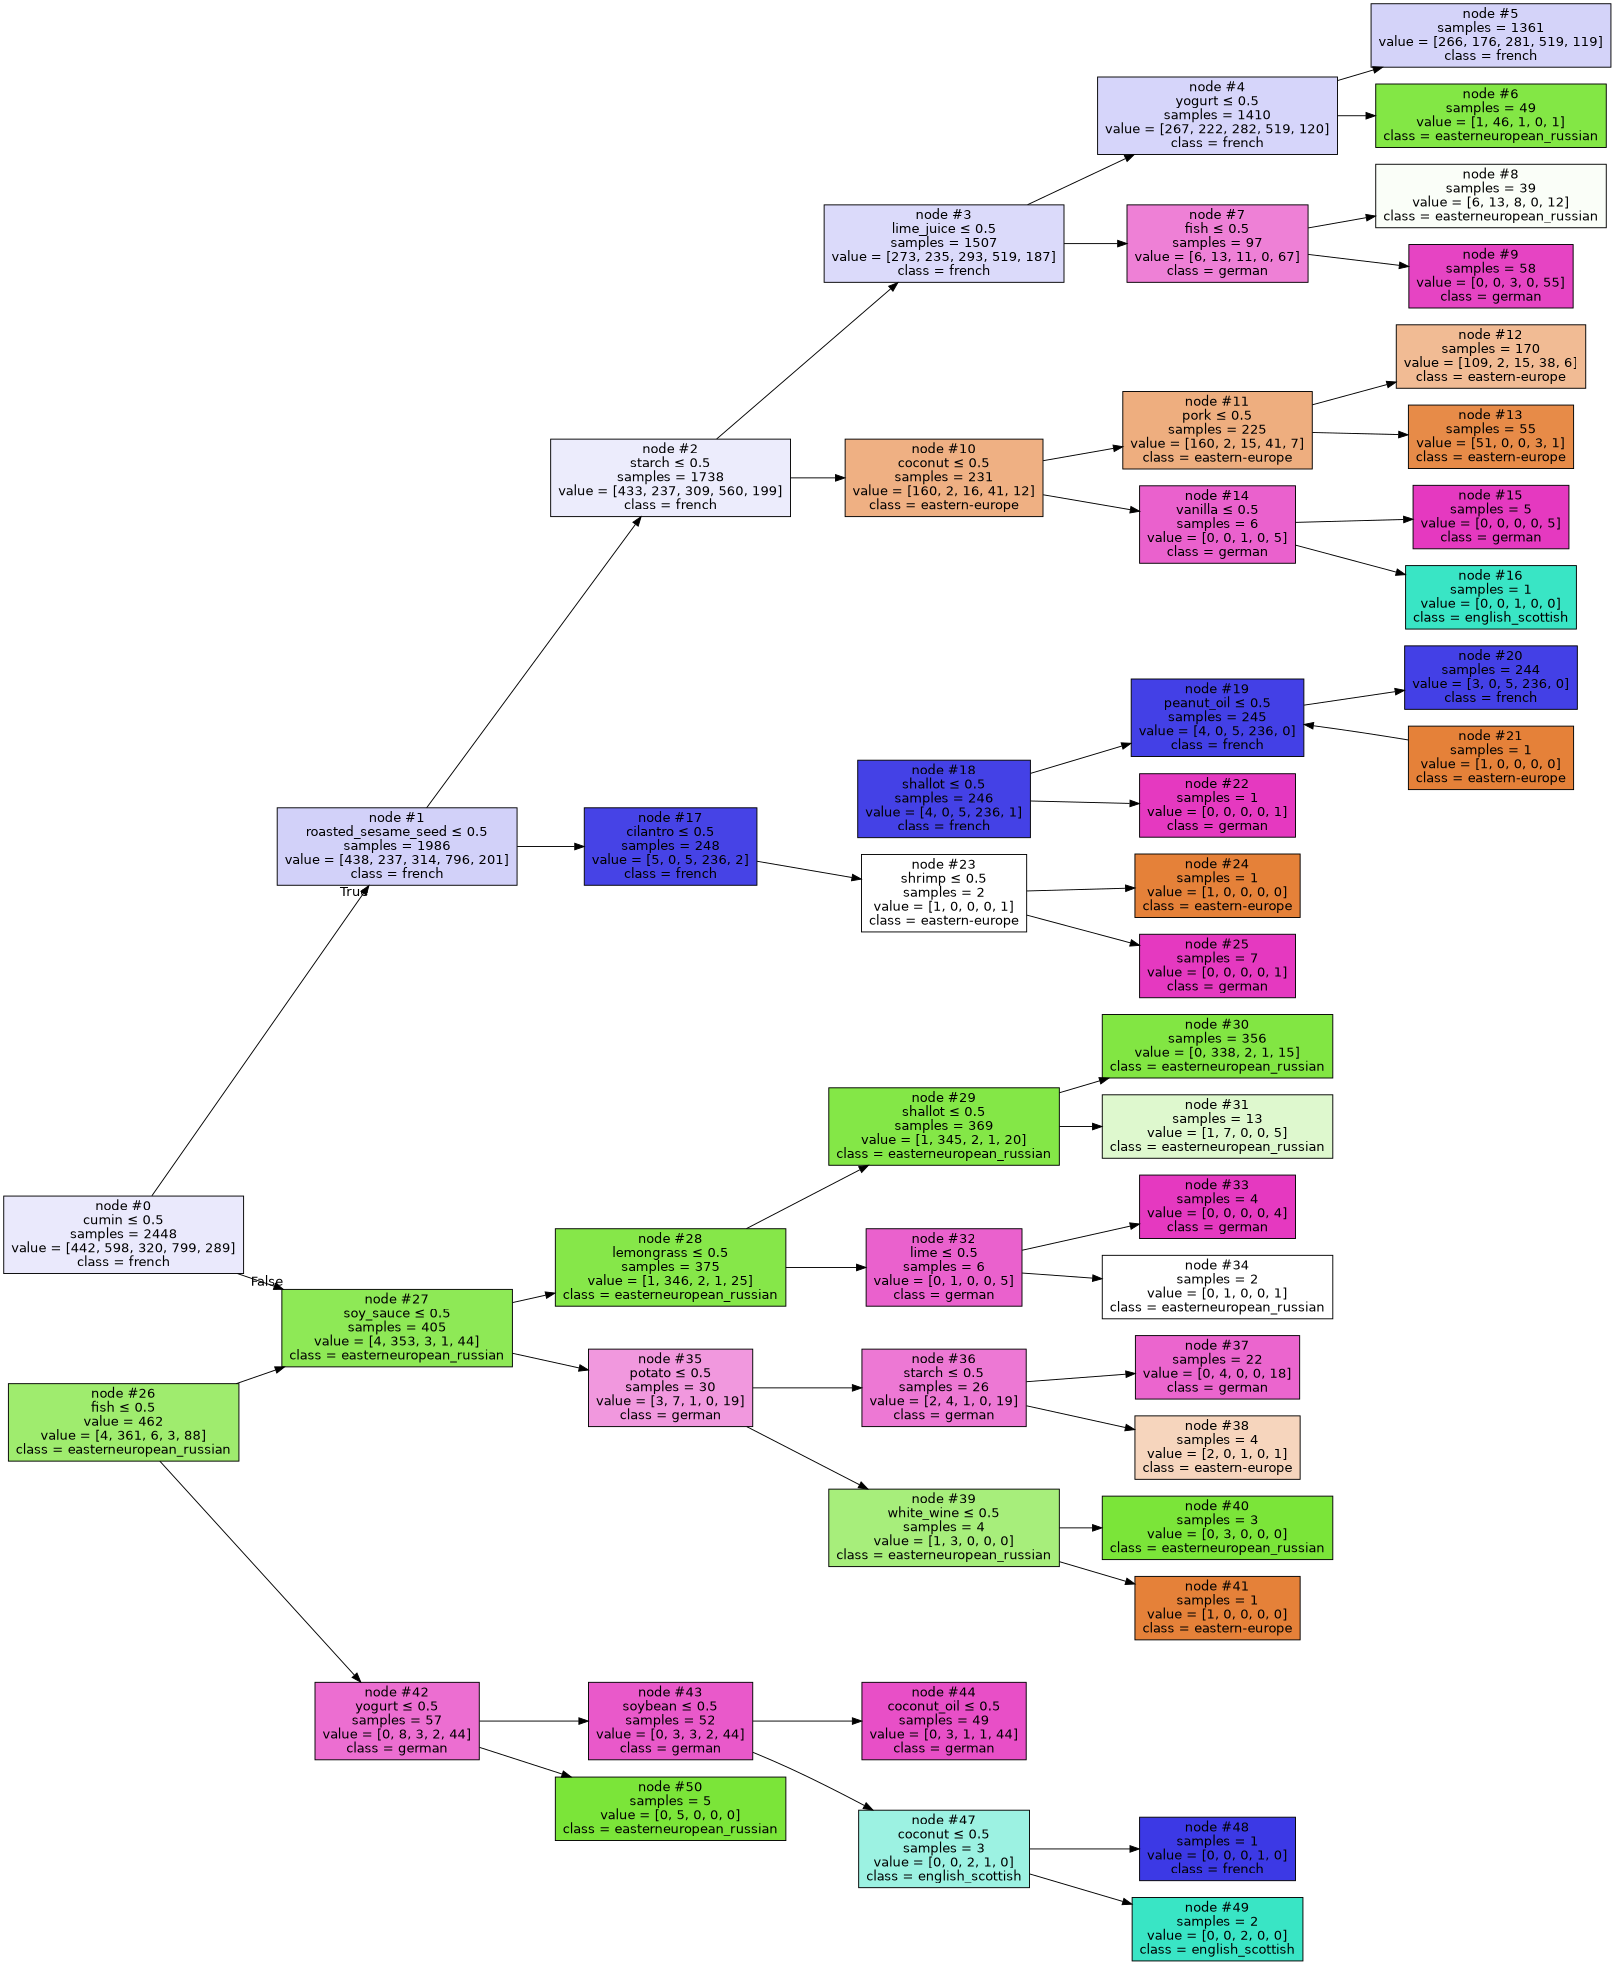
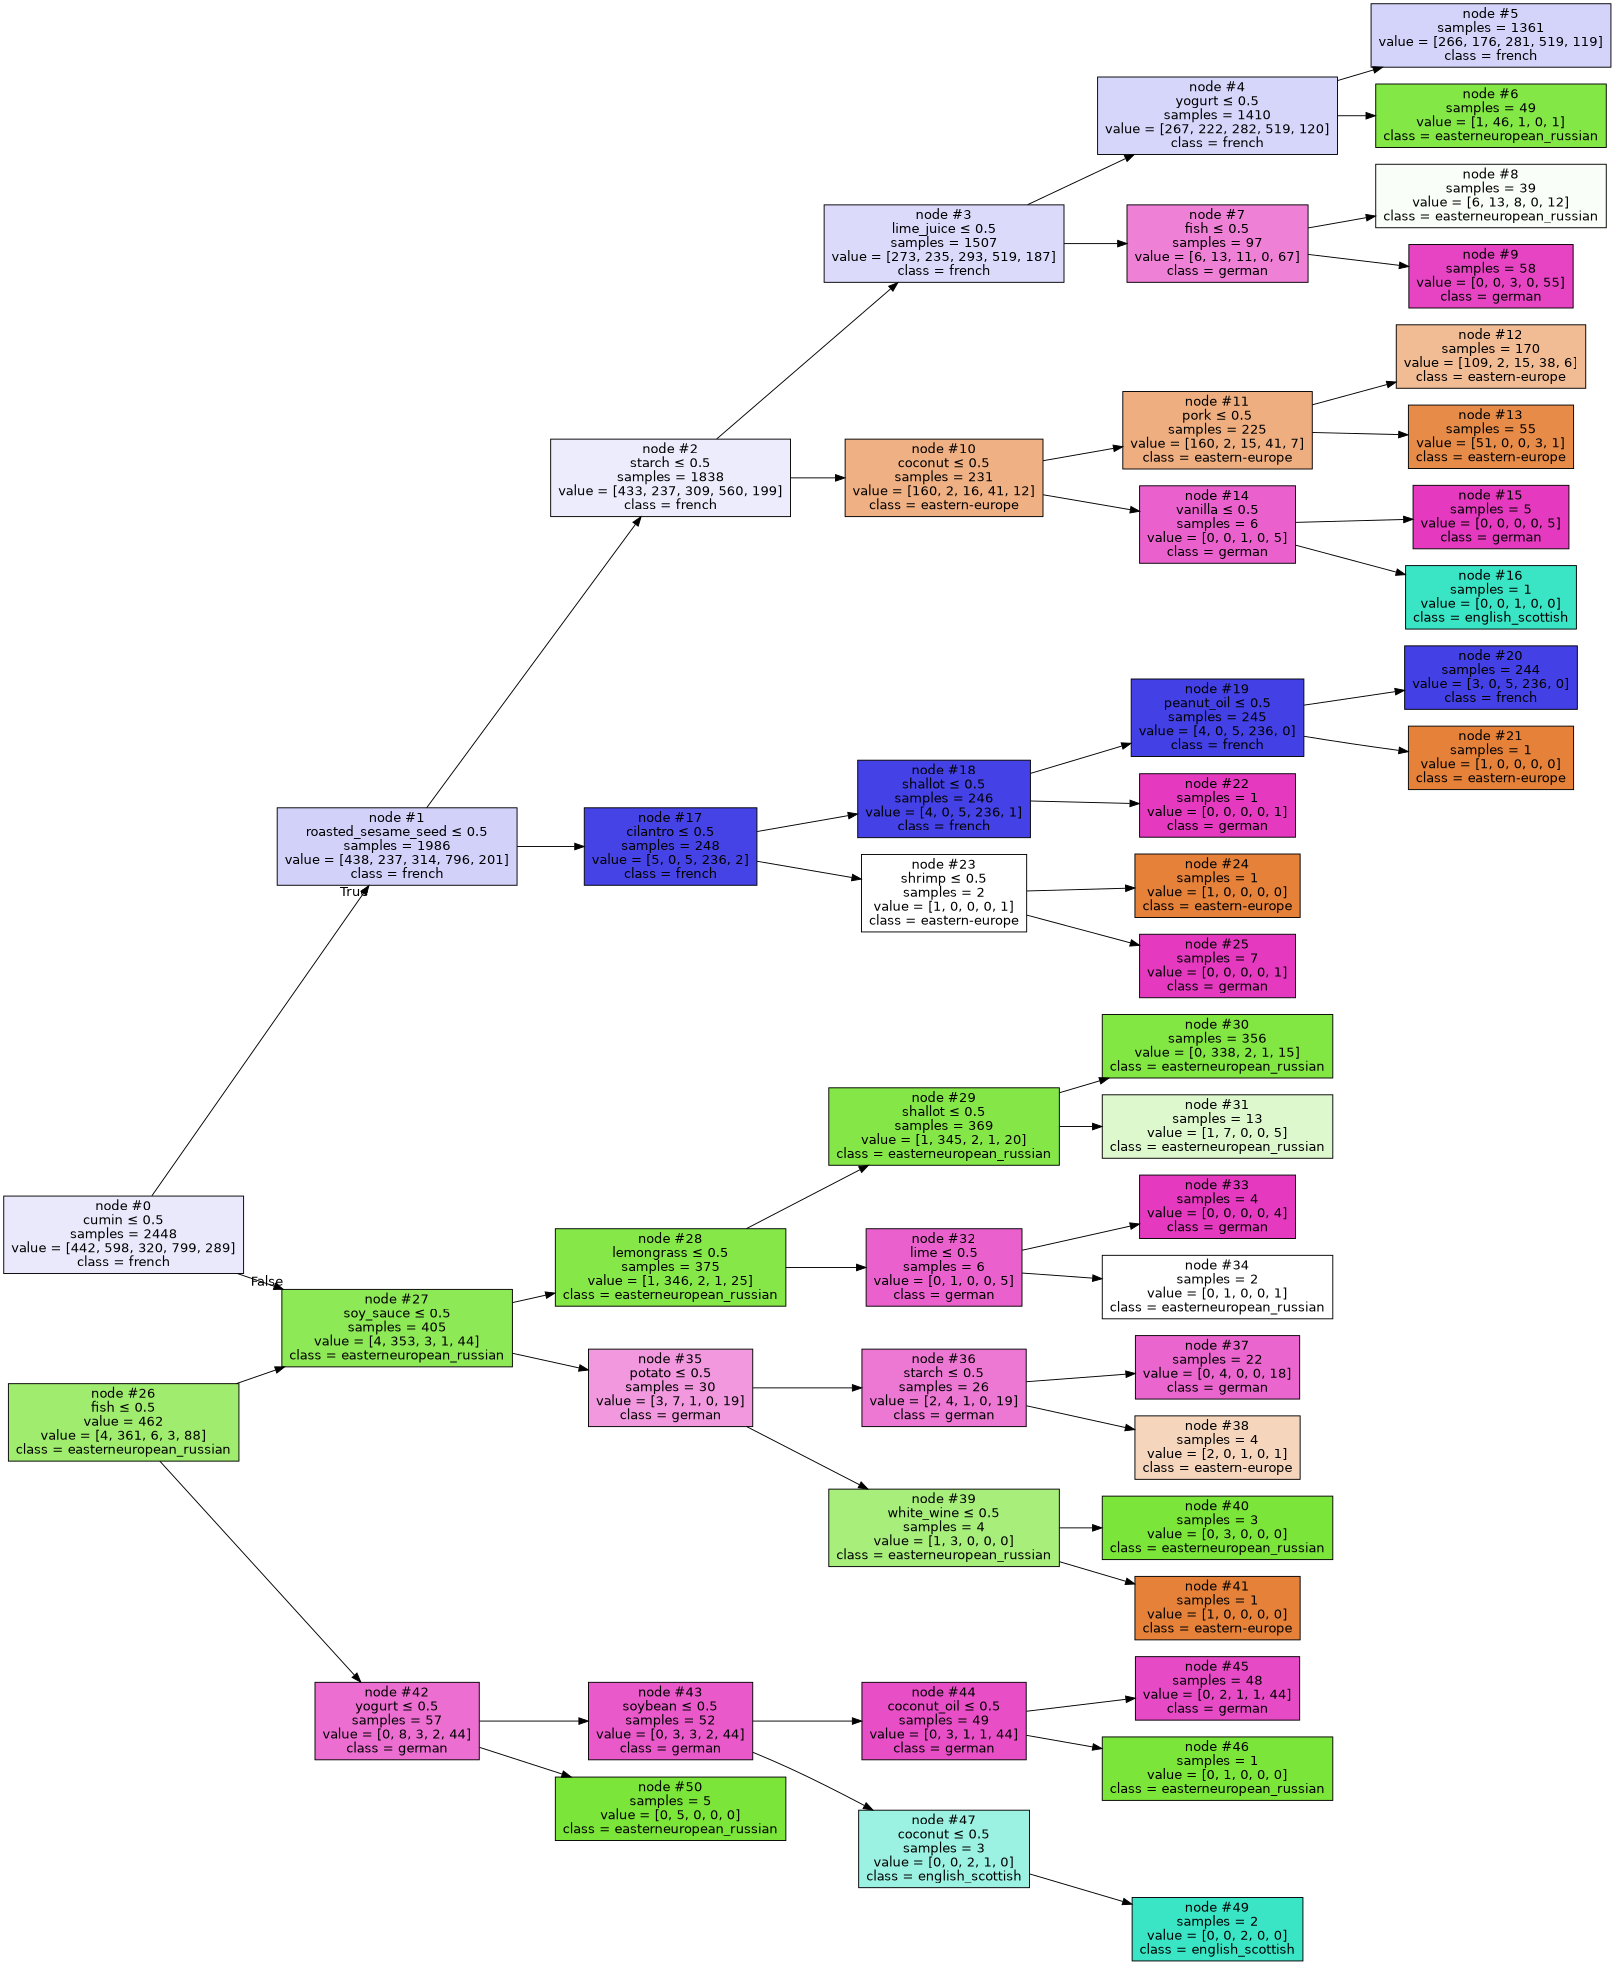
(671, 477) -> (671, 477)
(1361, 732) -> (1351, 744)
none -> (803, 824)
none -> (1218, 1688)
none -> (1218, 1769)
(1218, 1849) -> none
